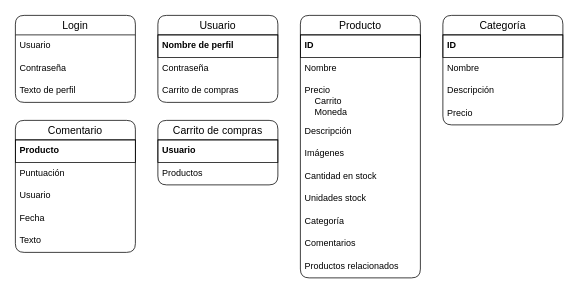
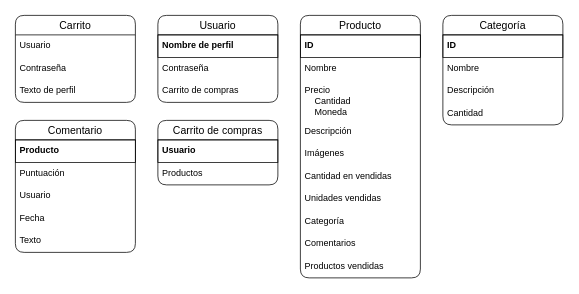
(75, 26) -> (75, 26)
(321, 101) -> (324, 101)
(461, 113) -> (466, 113)
(344, 176) -> (350, 176)
(337, 198) -> (344, 198)
(356, 266) -> (348, 266)
